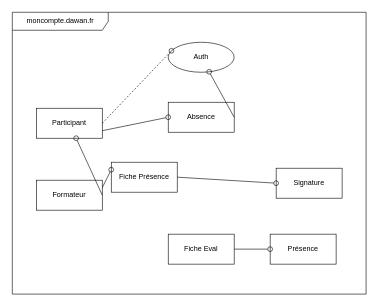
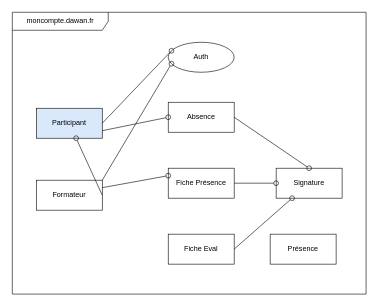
(136, 88) -> (136, 88)
(223, 96) -> (271, 142)
(69, 123) -> (69, 123)
none -> (135, 125)
(144, 177) -> (201, 183)
(251, 249) -> (262, 225)
